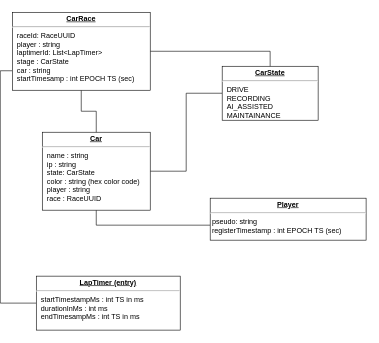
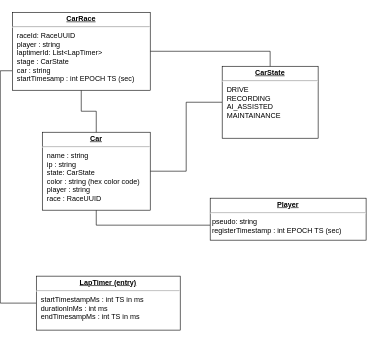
(270, 93) -> (270, 102)
